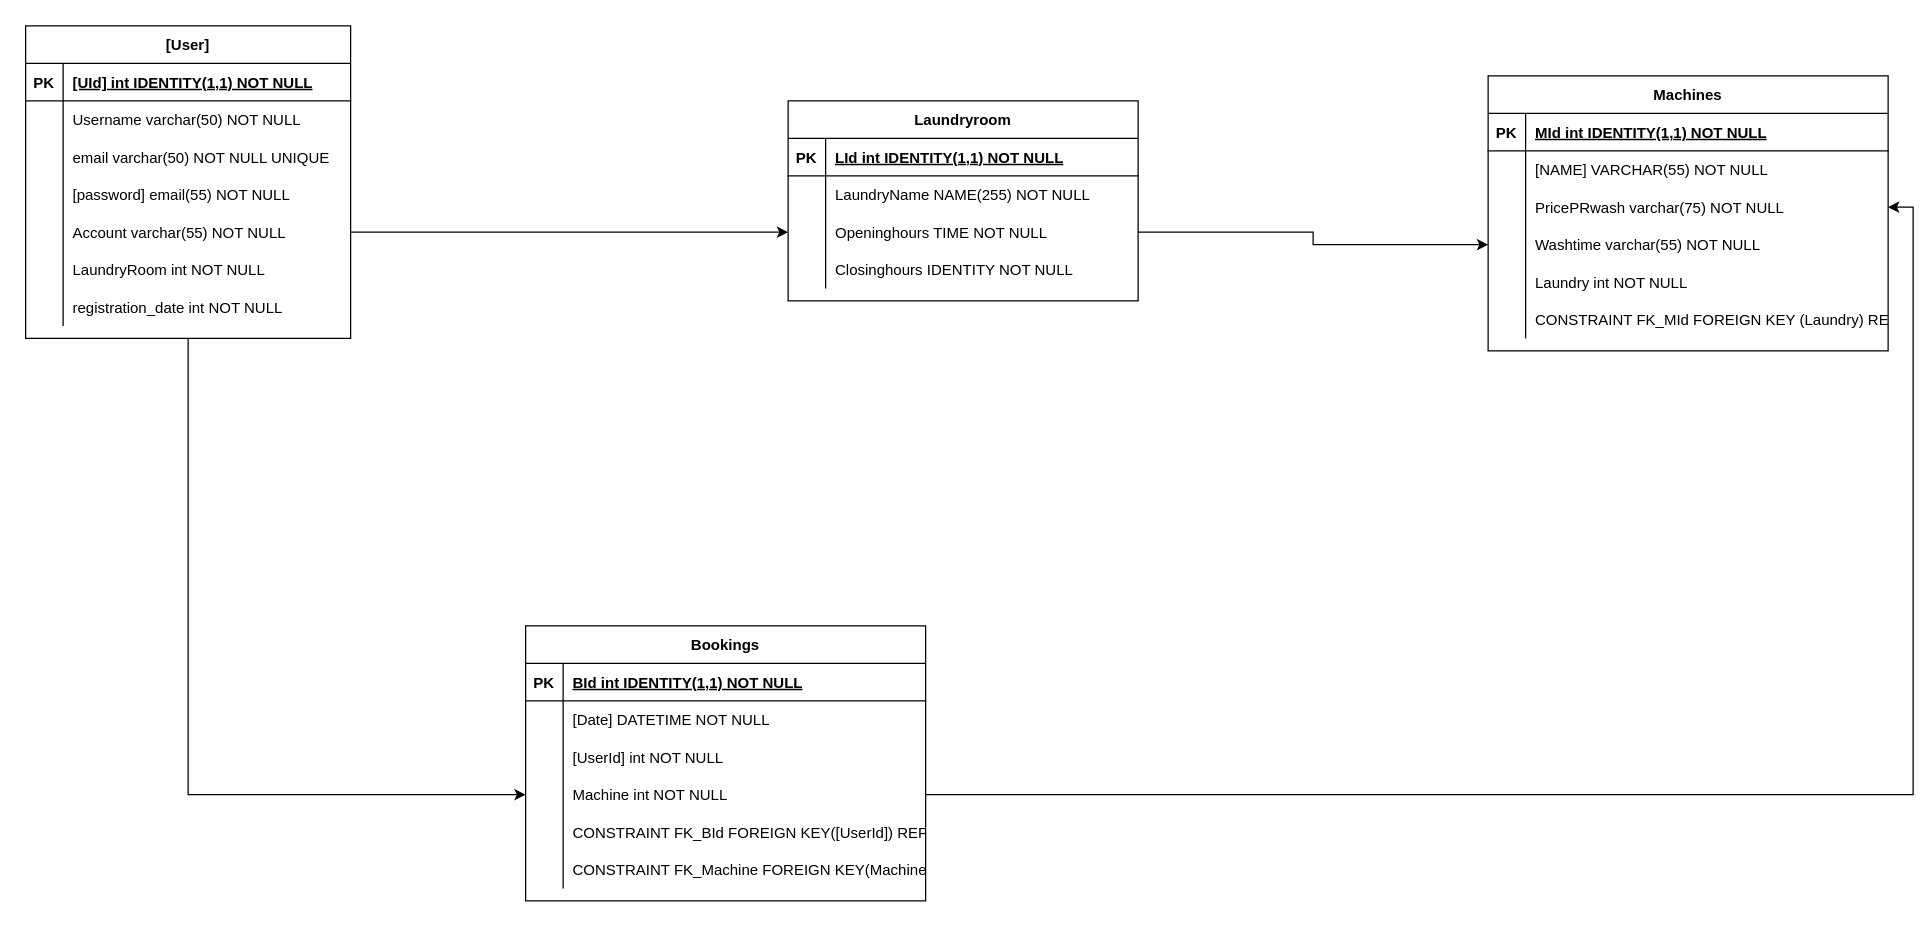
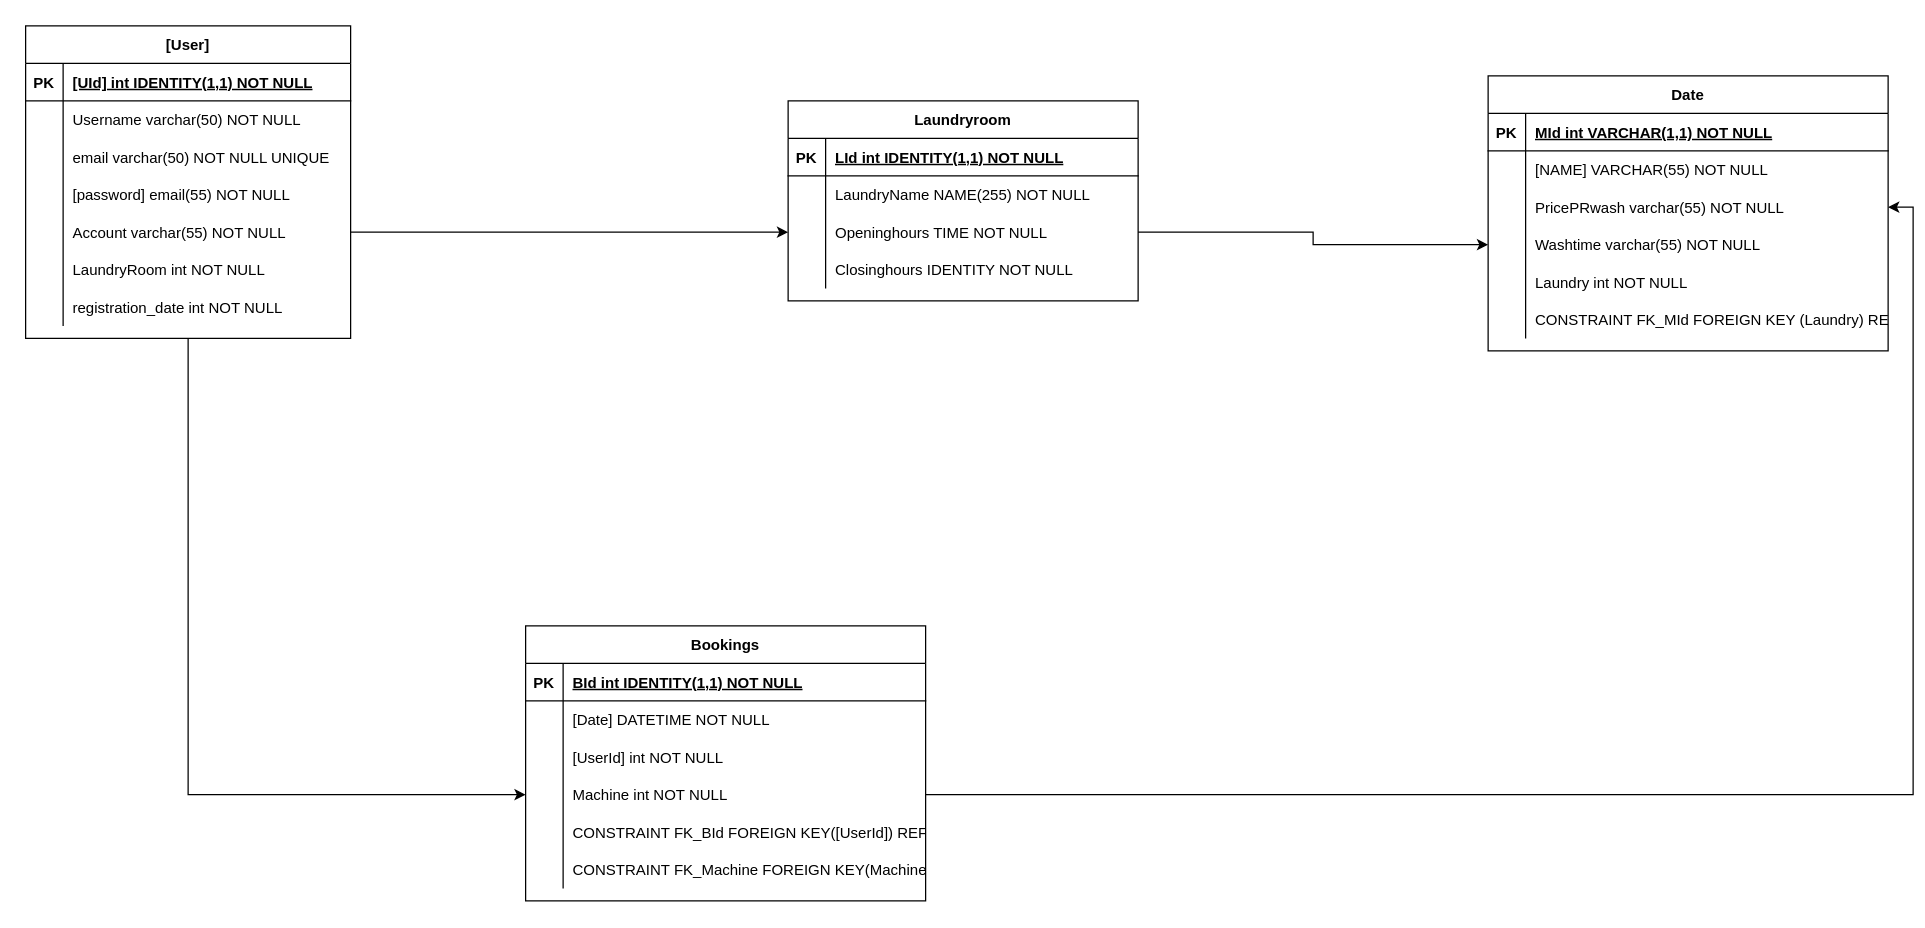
(1688, 95) -> (1688, 95)
(1652, 133) -> (1647, 133)
(1662, 208) -> (1662, 208)
